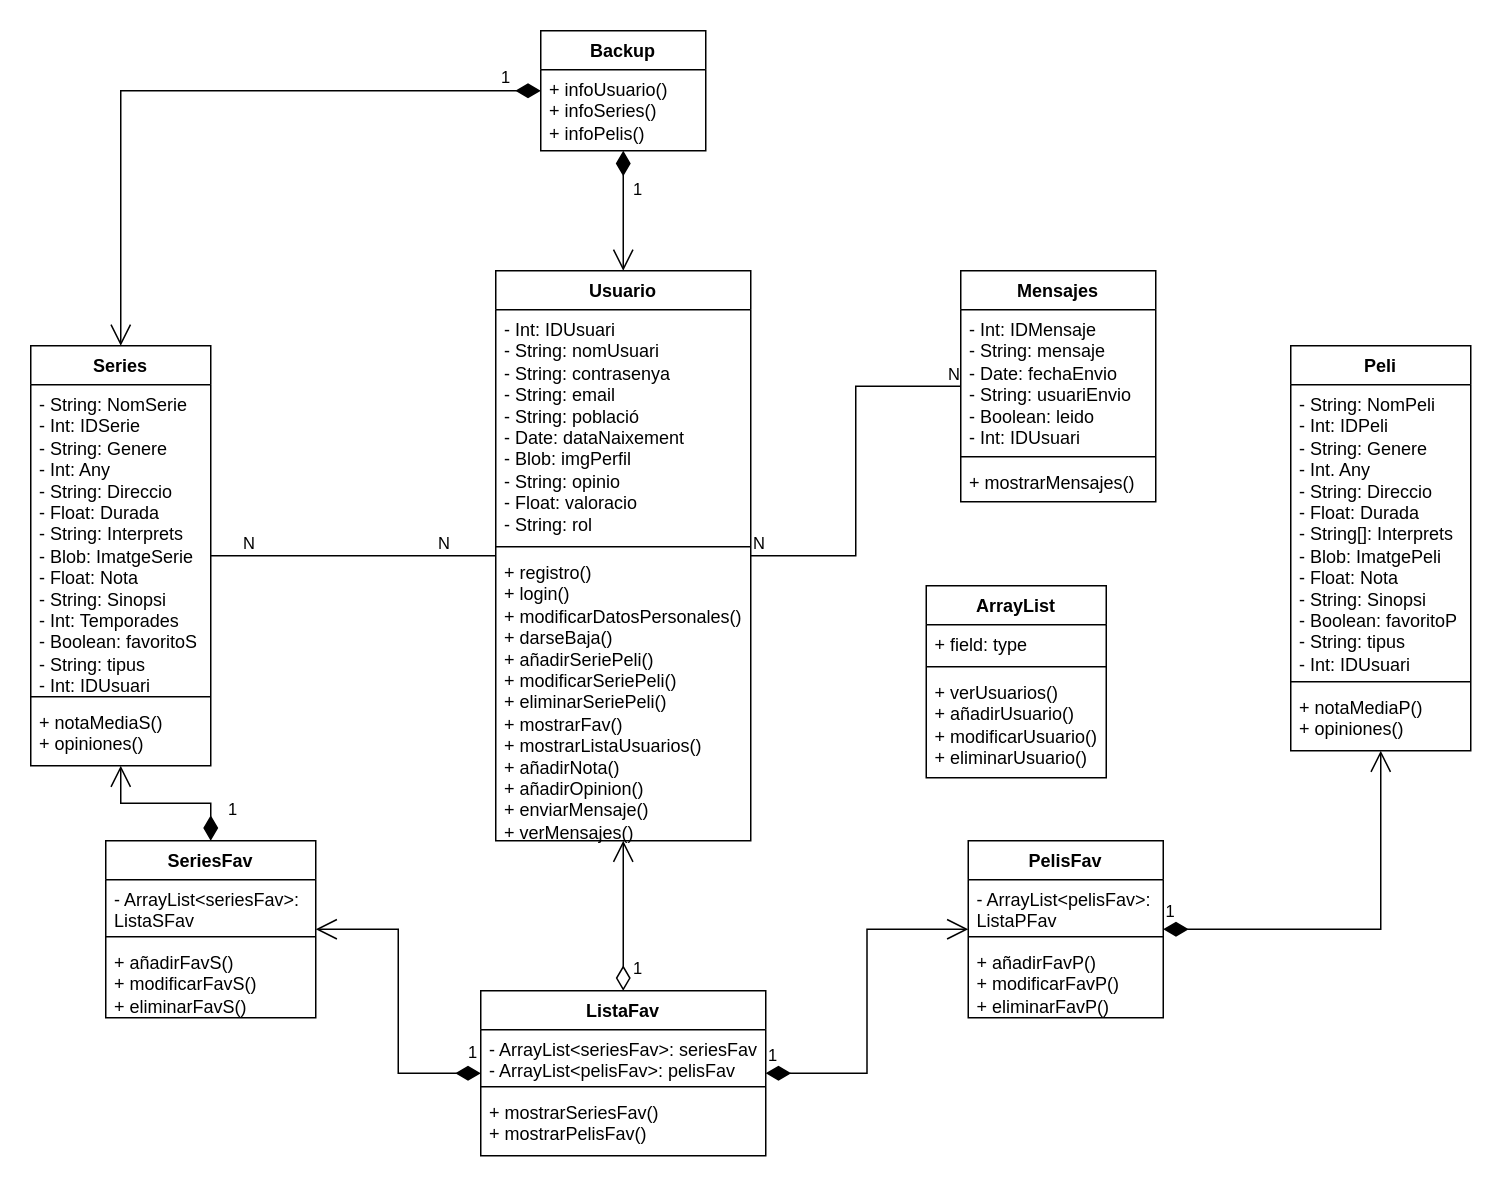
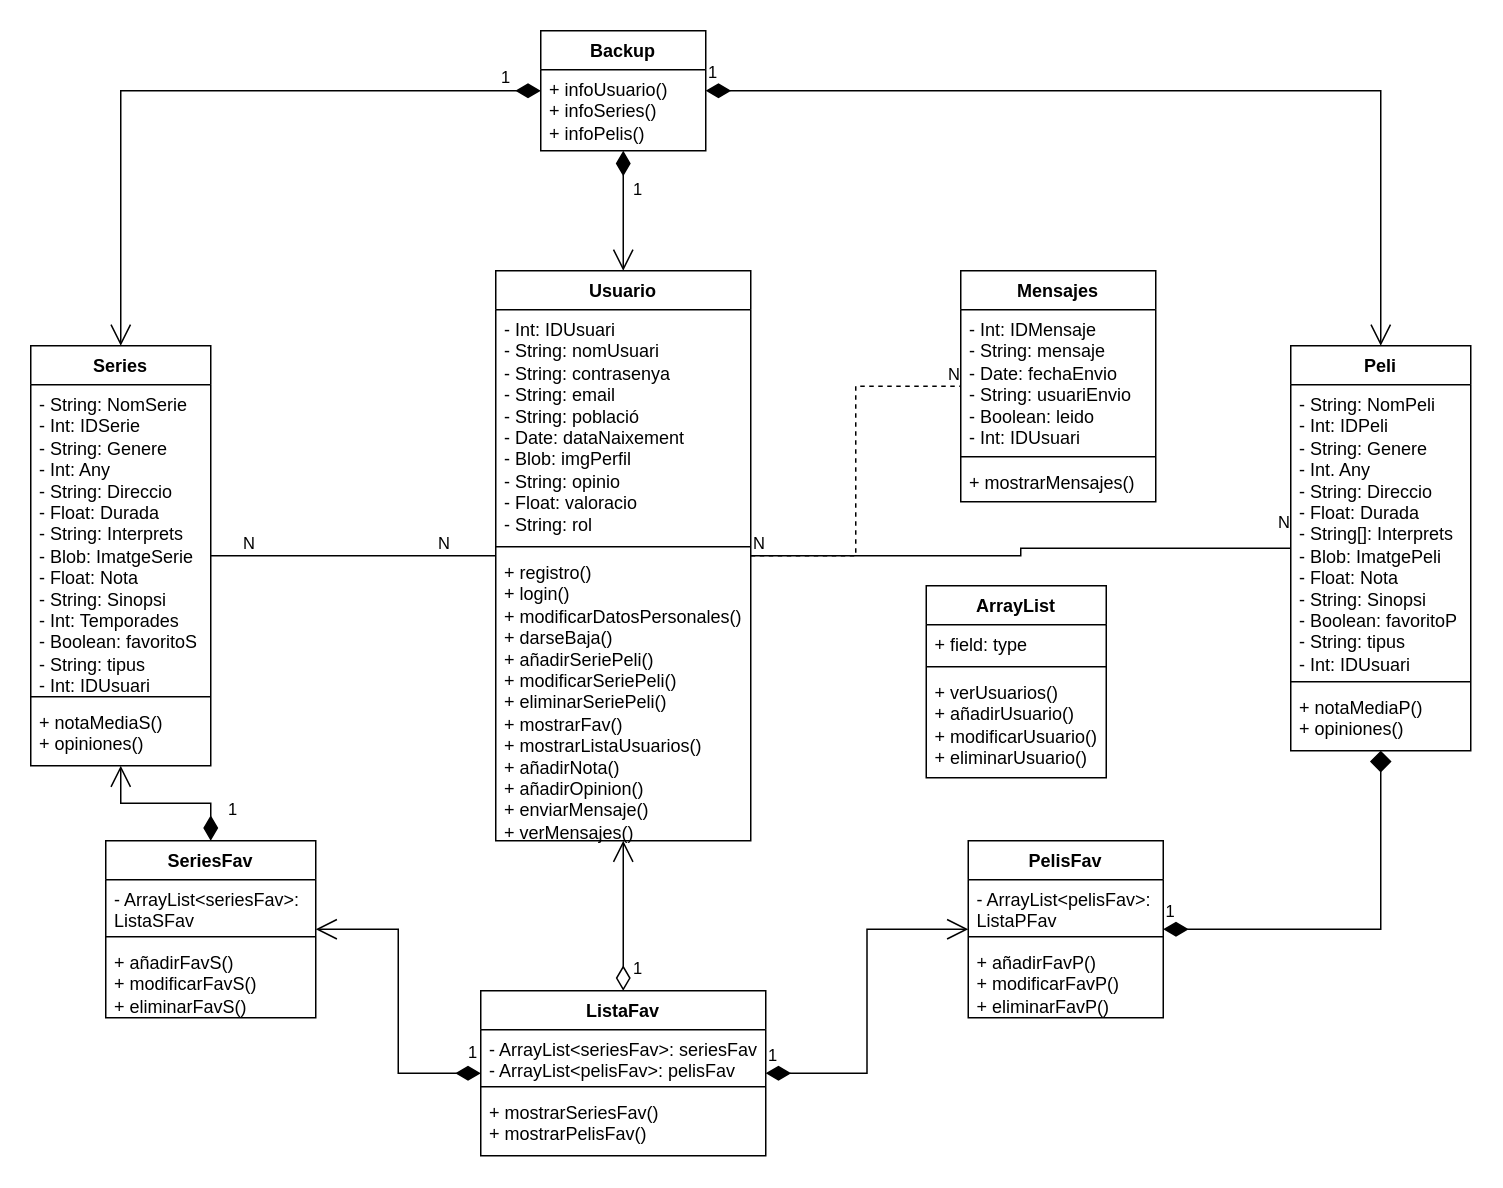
none -> (1181, 91)
(856, 418) -> (856, 418)
none -> (1068, 548)
(1381, 763) -> (1381, 772)
